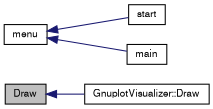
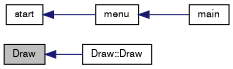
(93, 23) -> (75, 15)
(147, 94) -> (117, 54)
